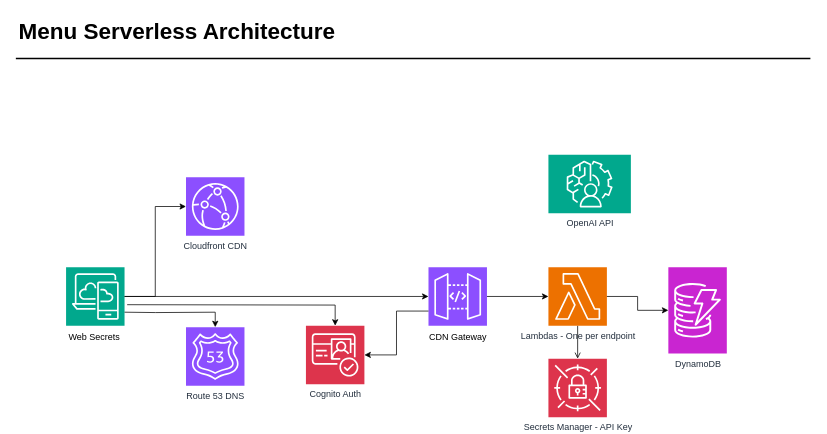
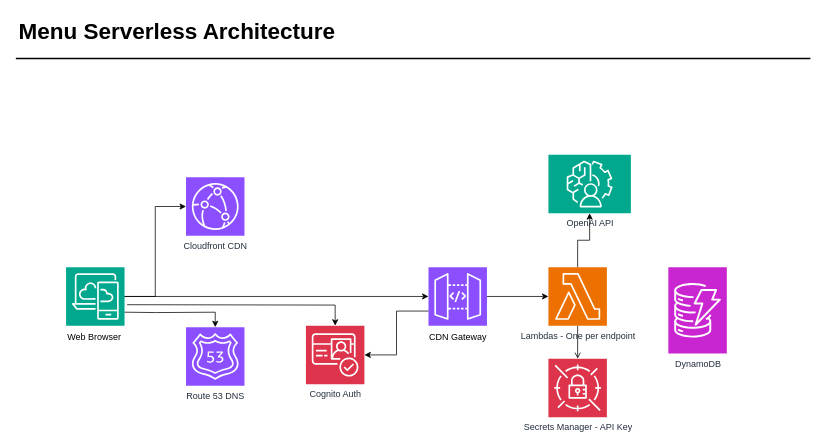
none -> (581, 240)
(638, 301) -> none
(94, 337) -> (94, 337)
